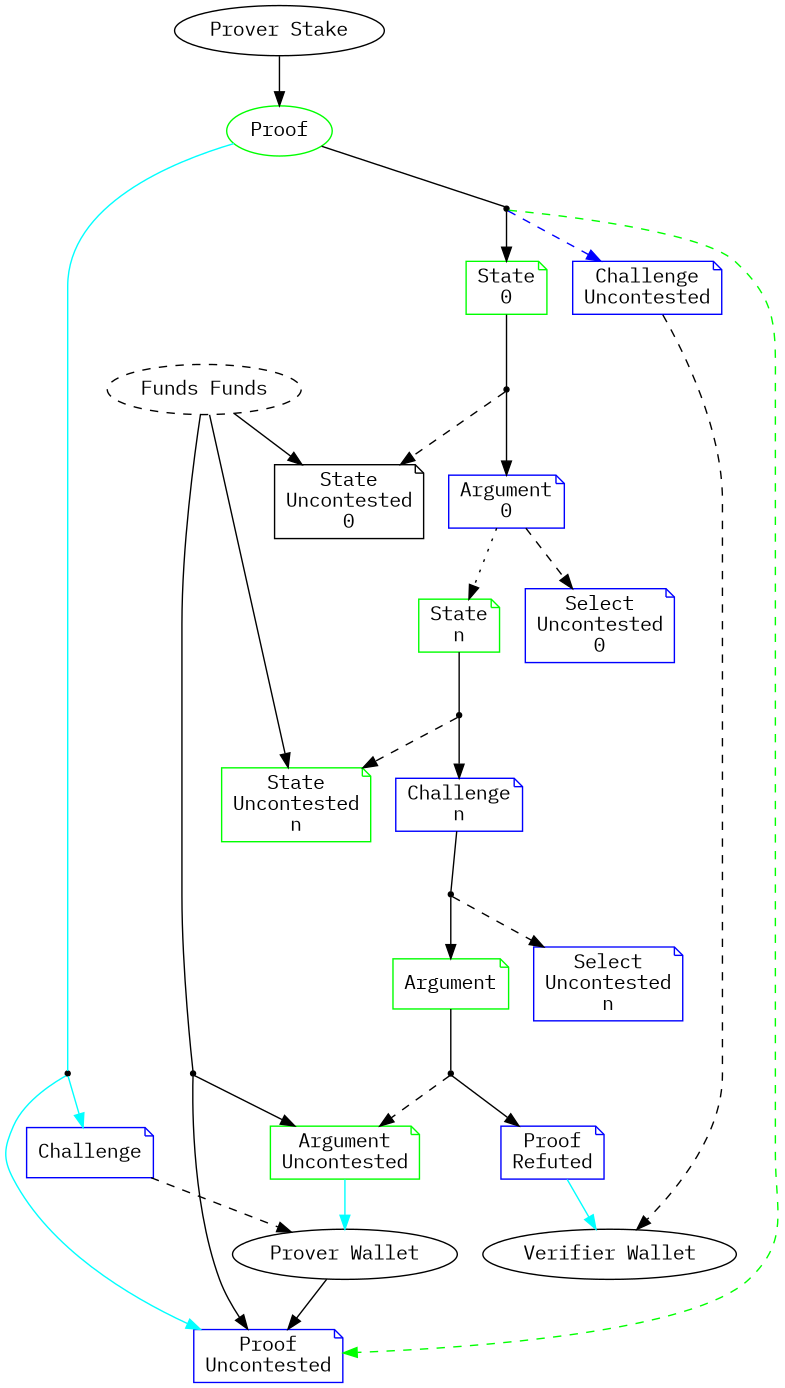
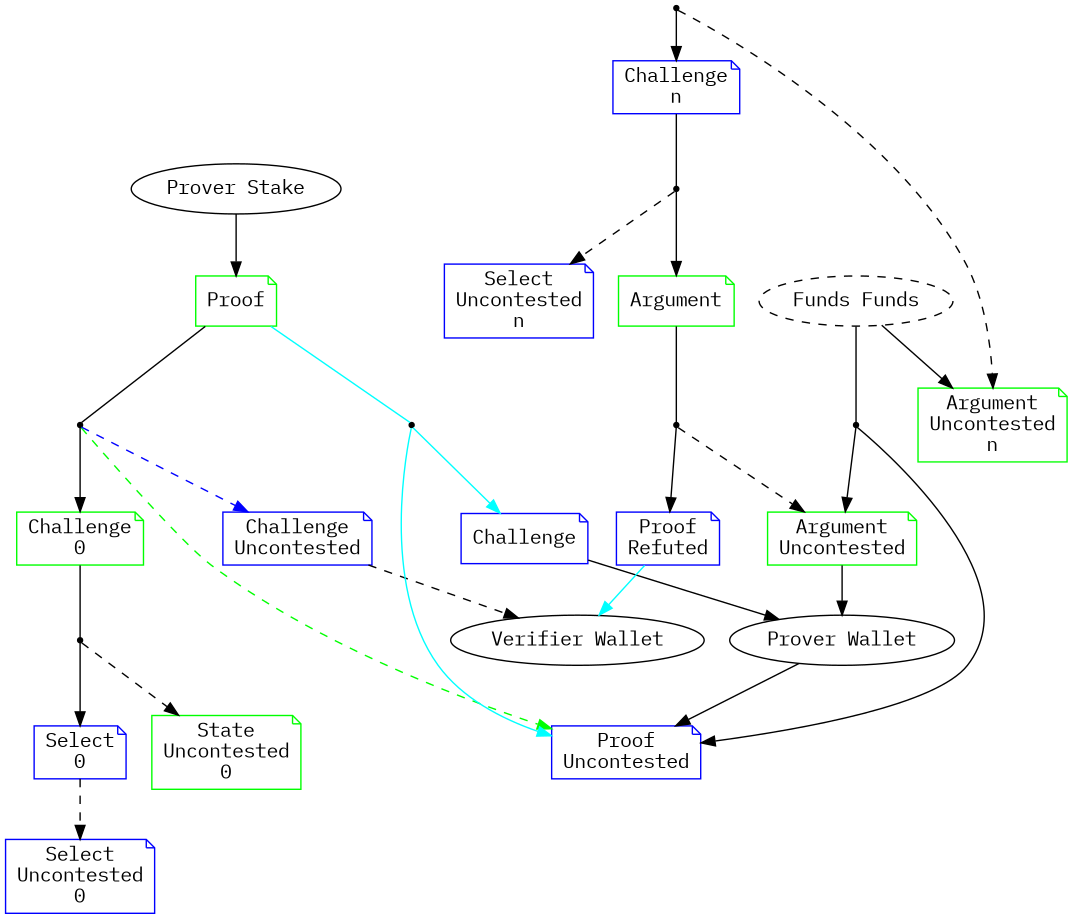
(279, 131) -> (236, 301)
(507, 288) -> (80, 539)
(263, 435) -> none
(349, 502) -> (226, 752)
(507, 502) -> (80, 752)
(459, 626) -> none
(296, 805) -> (993, 425)
(345, 1197) -> (842, 583)
(214, 1202) -> (677, 588)
